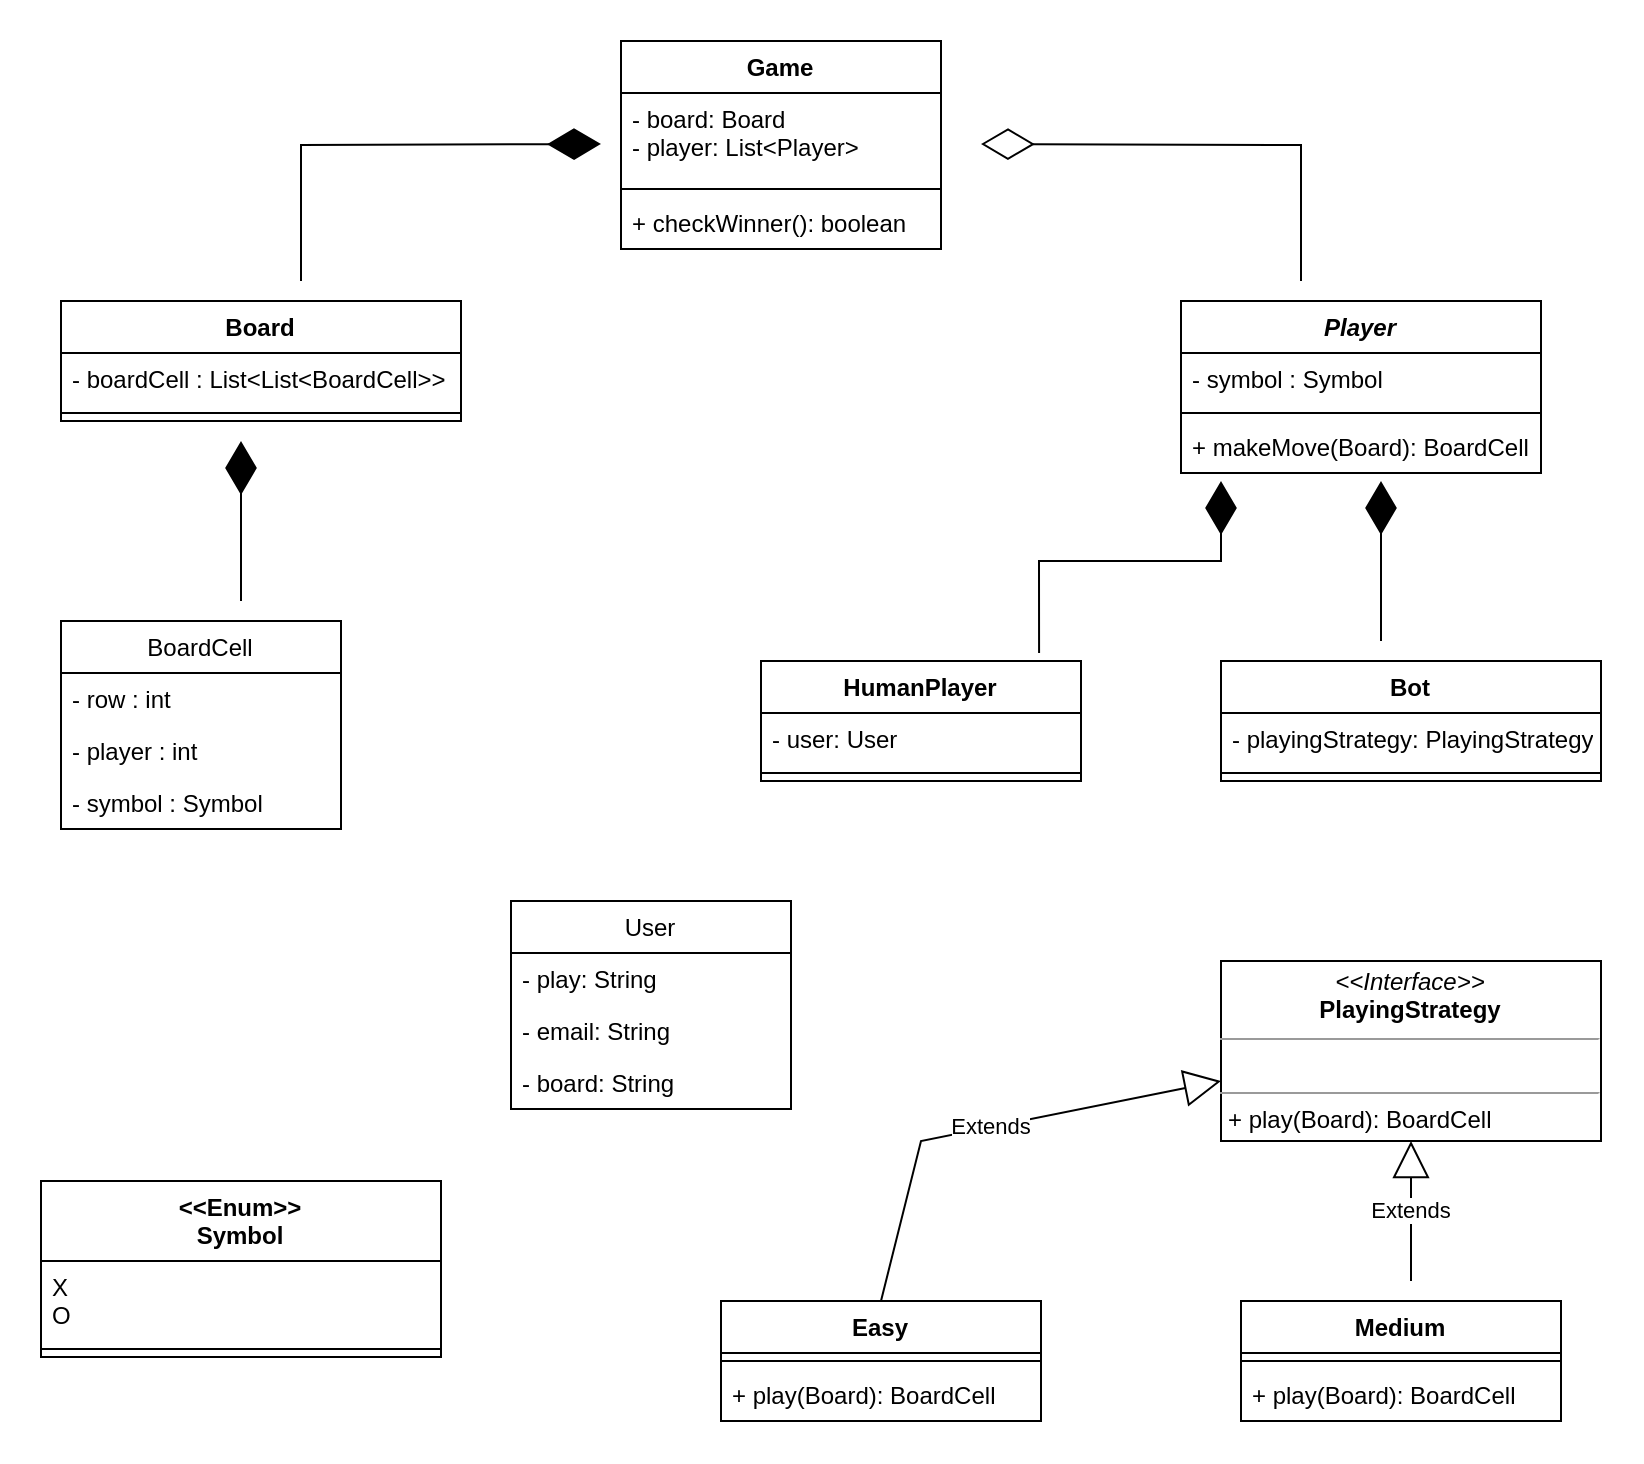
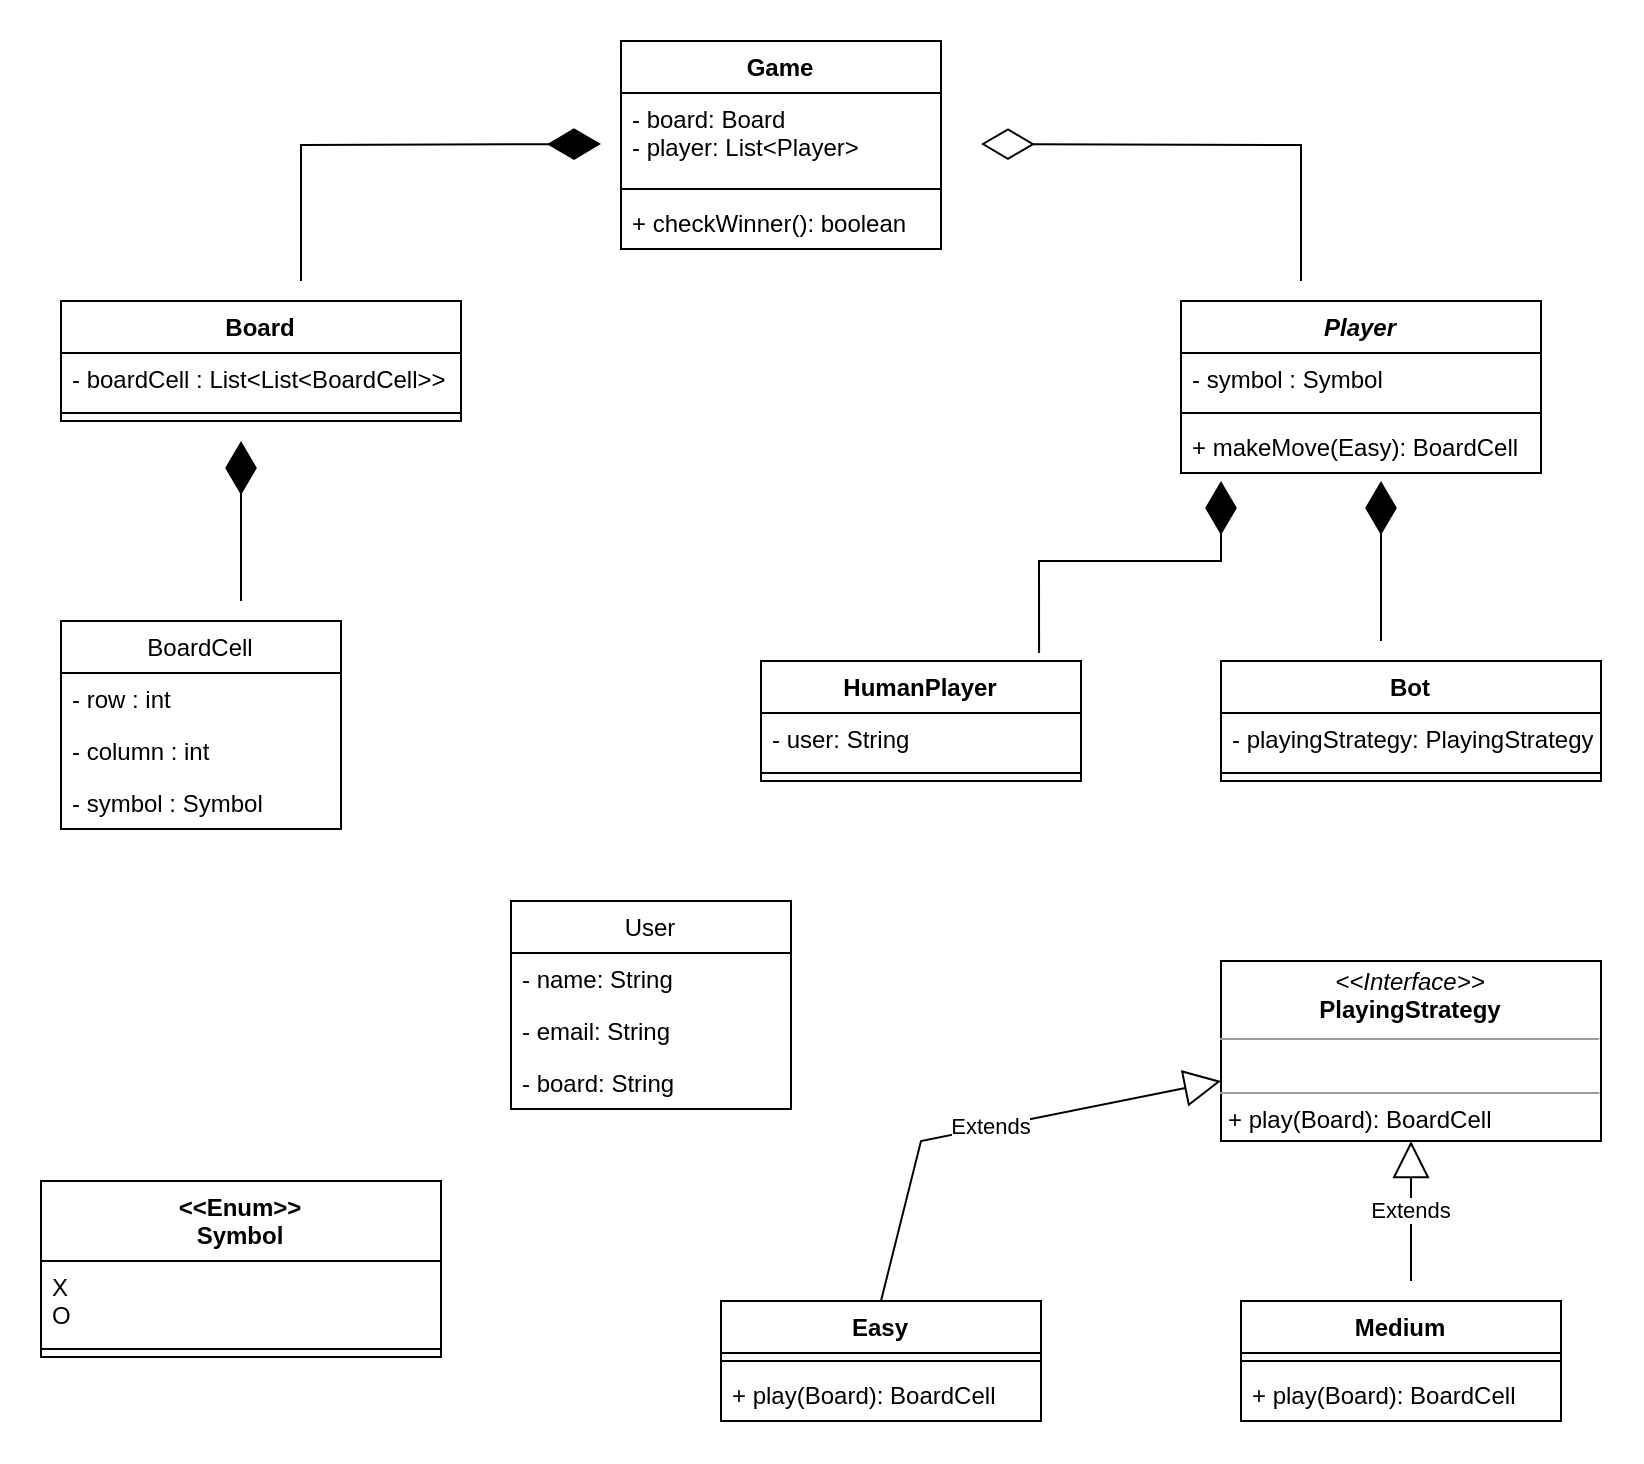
(1365, 448) -> (1358, 448)
(843, 740) -> (854, 740)
(147, 752) -> (147, 752)
(600, 980) -> (604, 980)
